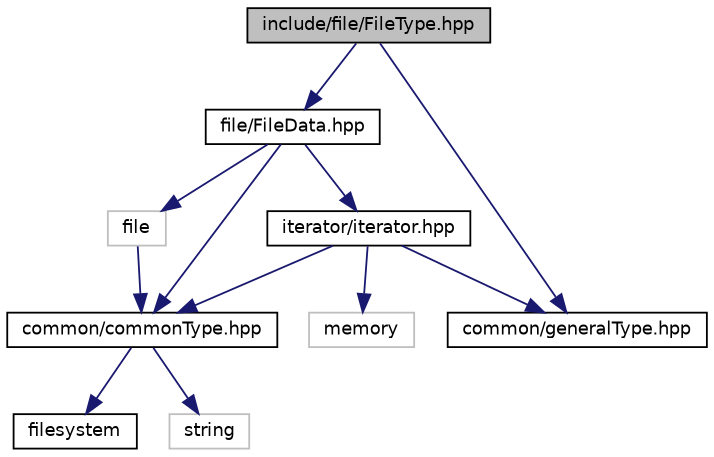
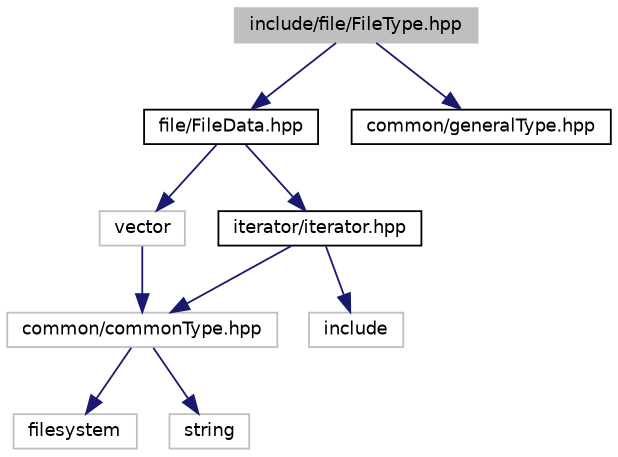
(369, 25) -> (356, 25)
(223, 221) -> none
(137, 228) -> (142, 228)
(465, 275) -> none
(142, 330) -> (142, 330)
(362, 330) -> (356, 330)
(75, 431) -> (75, 431)
